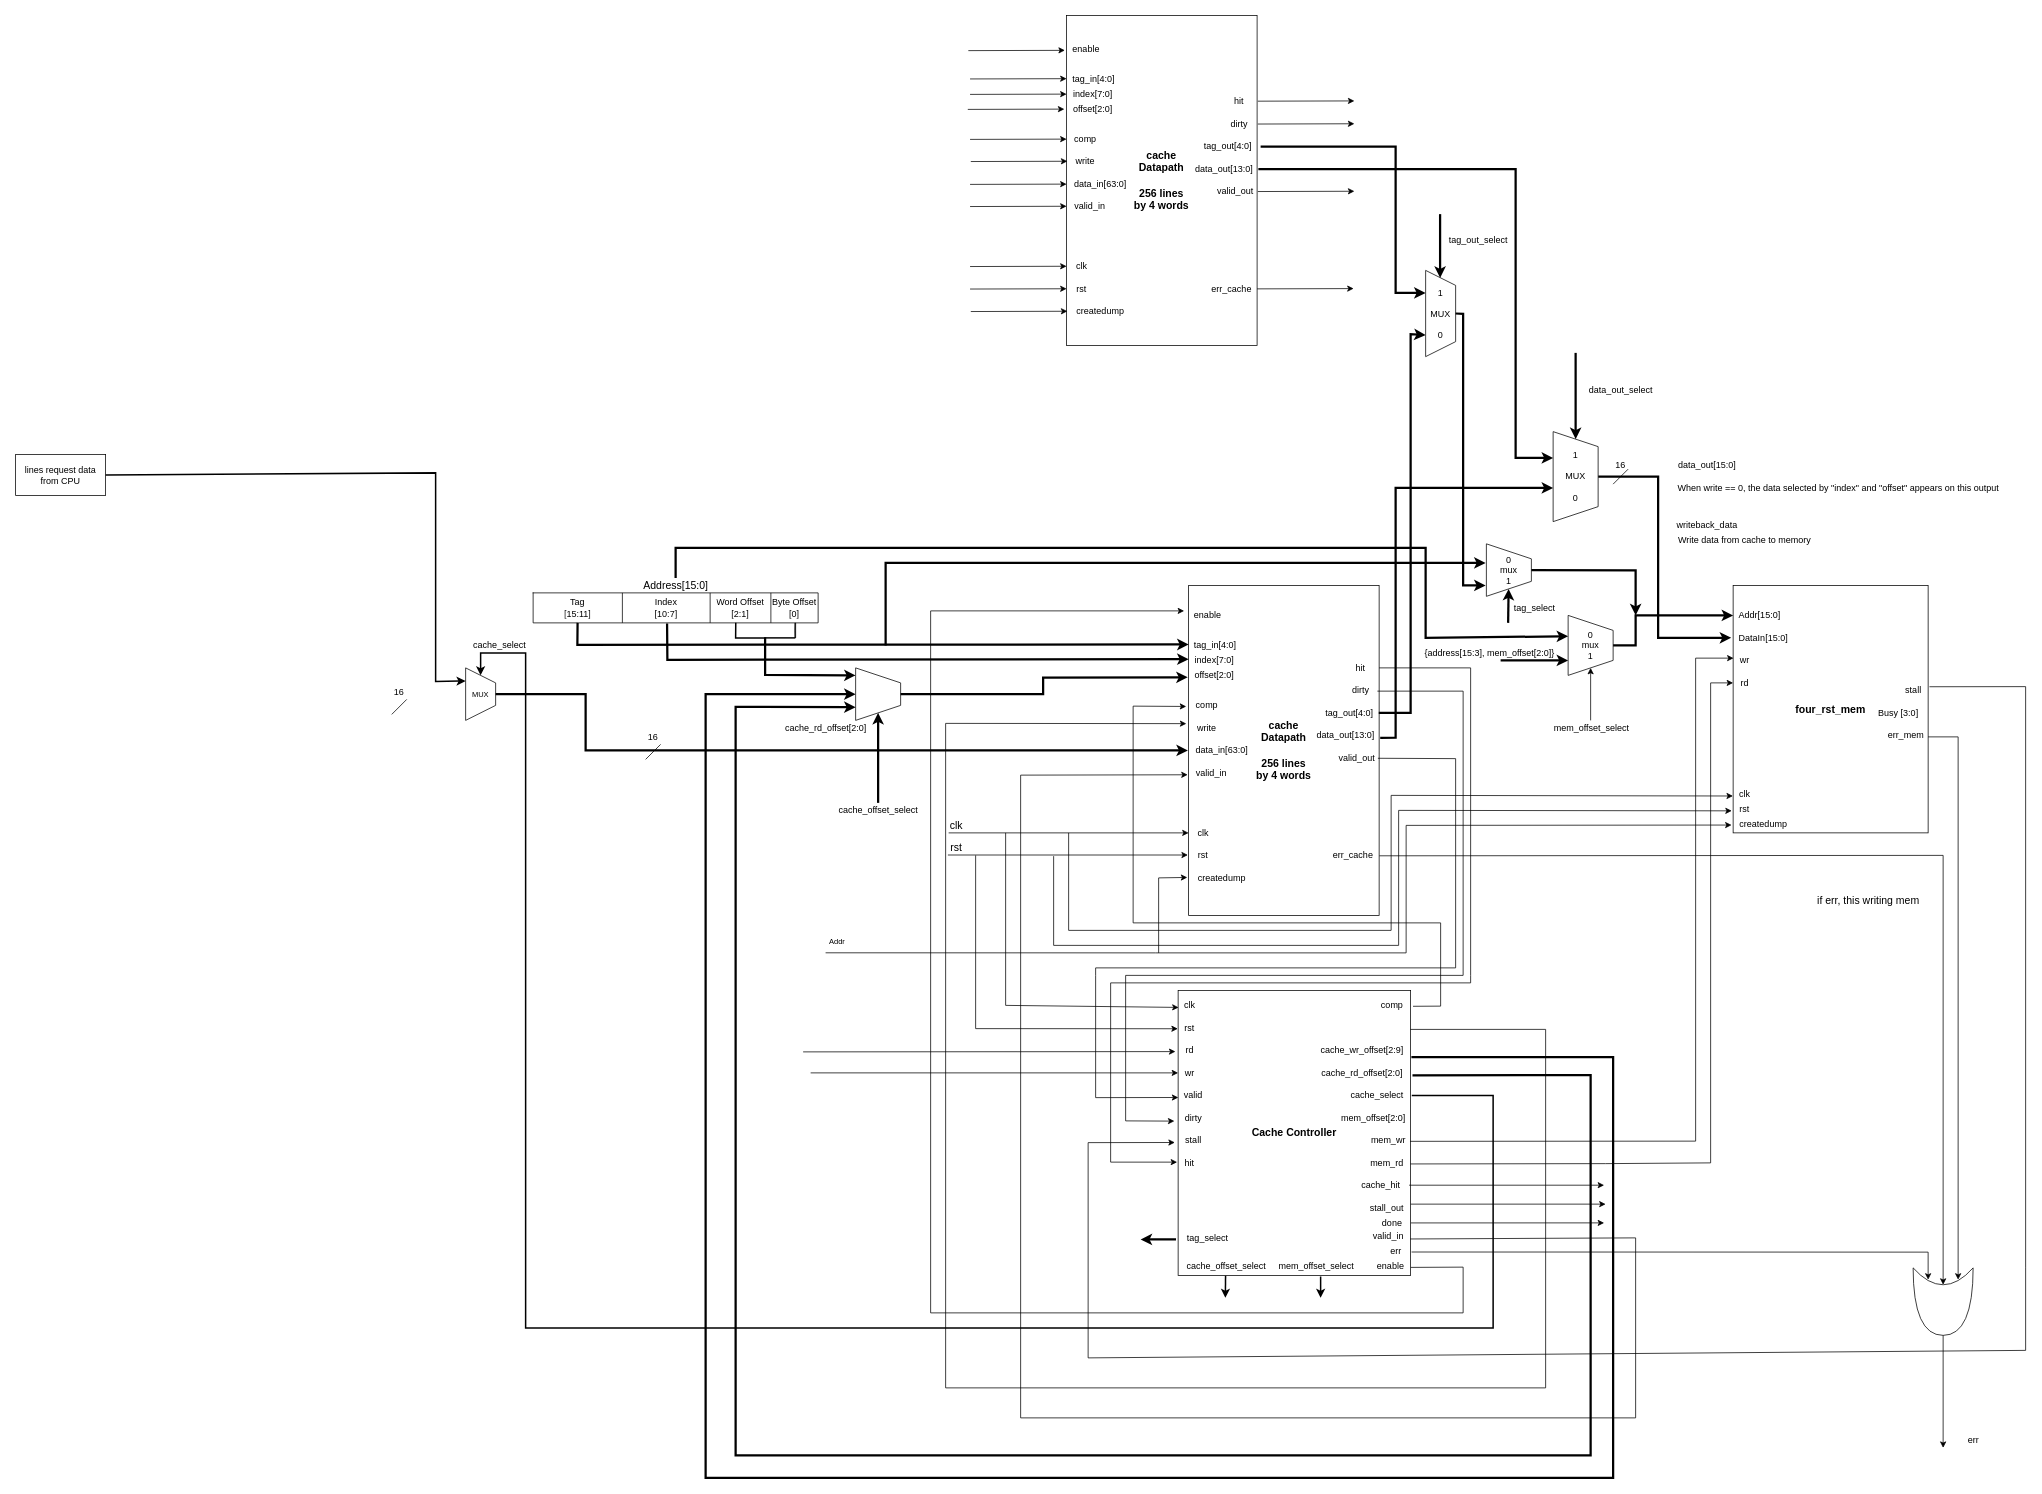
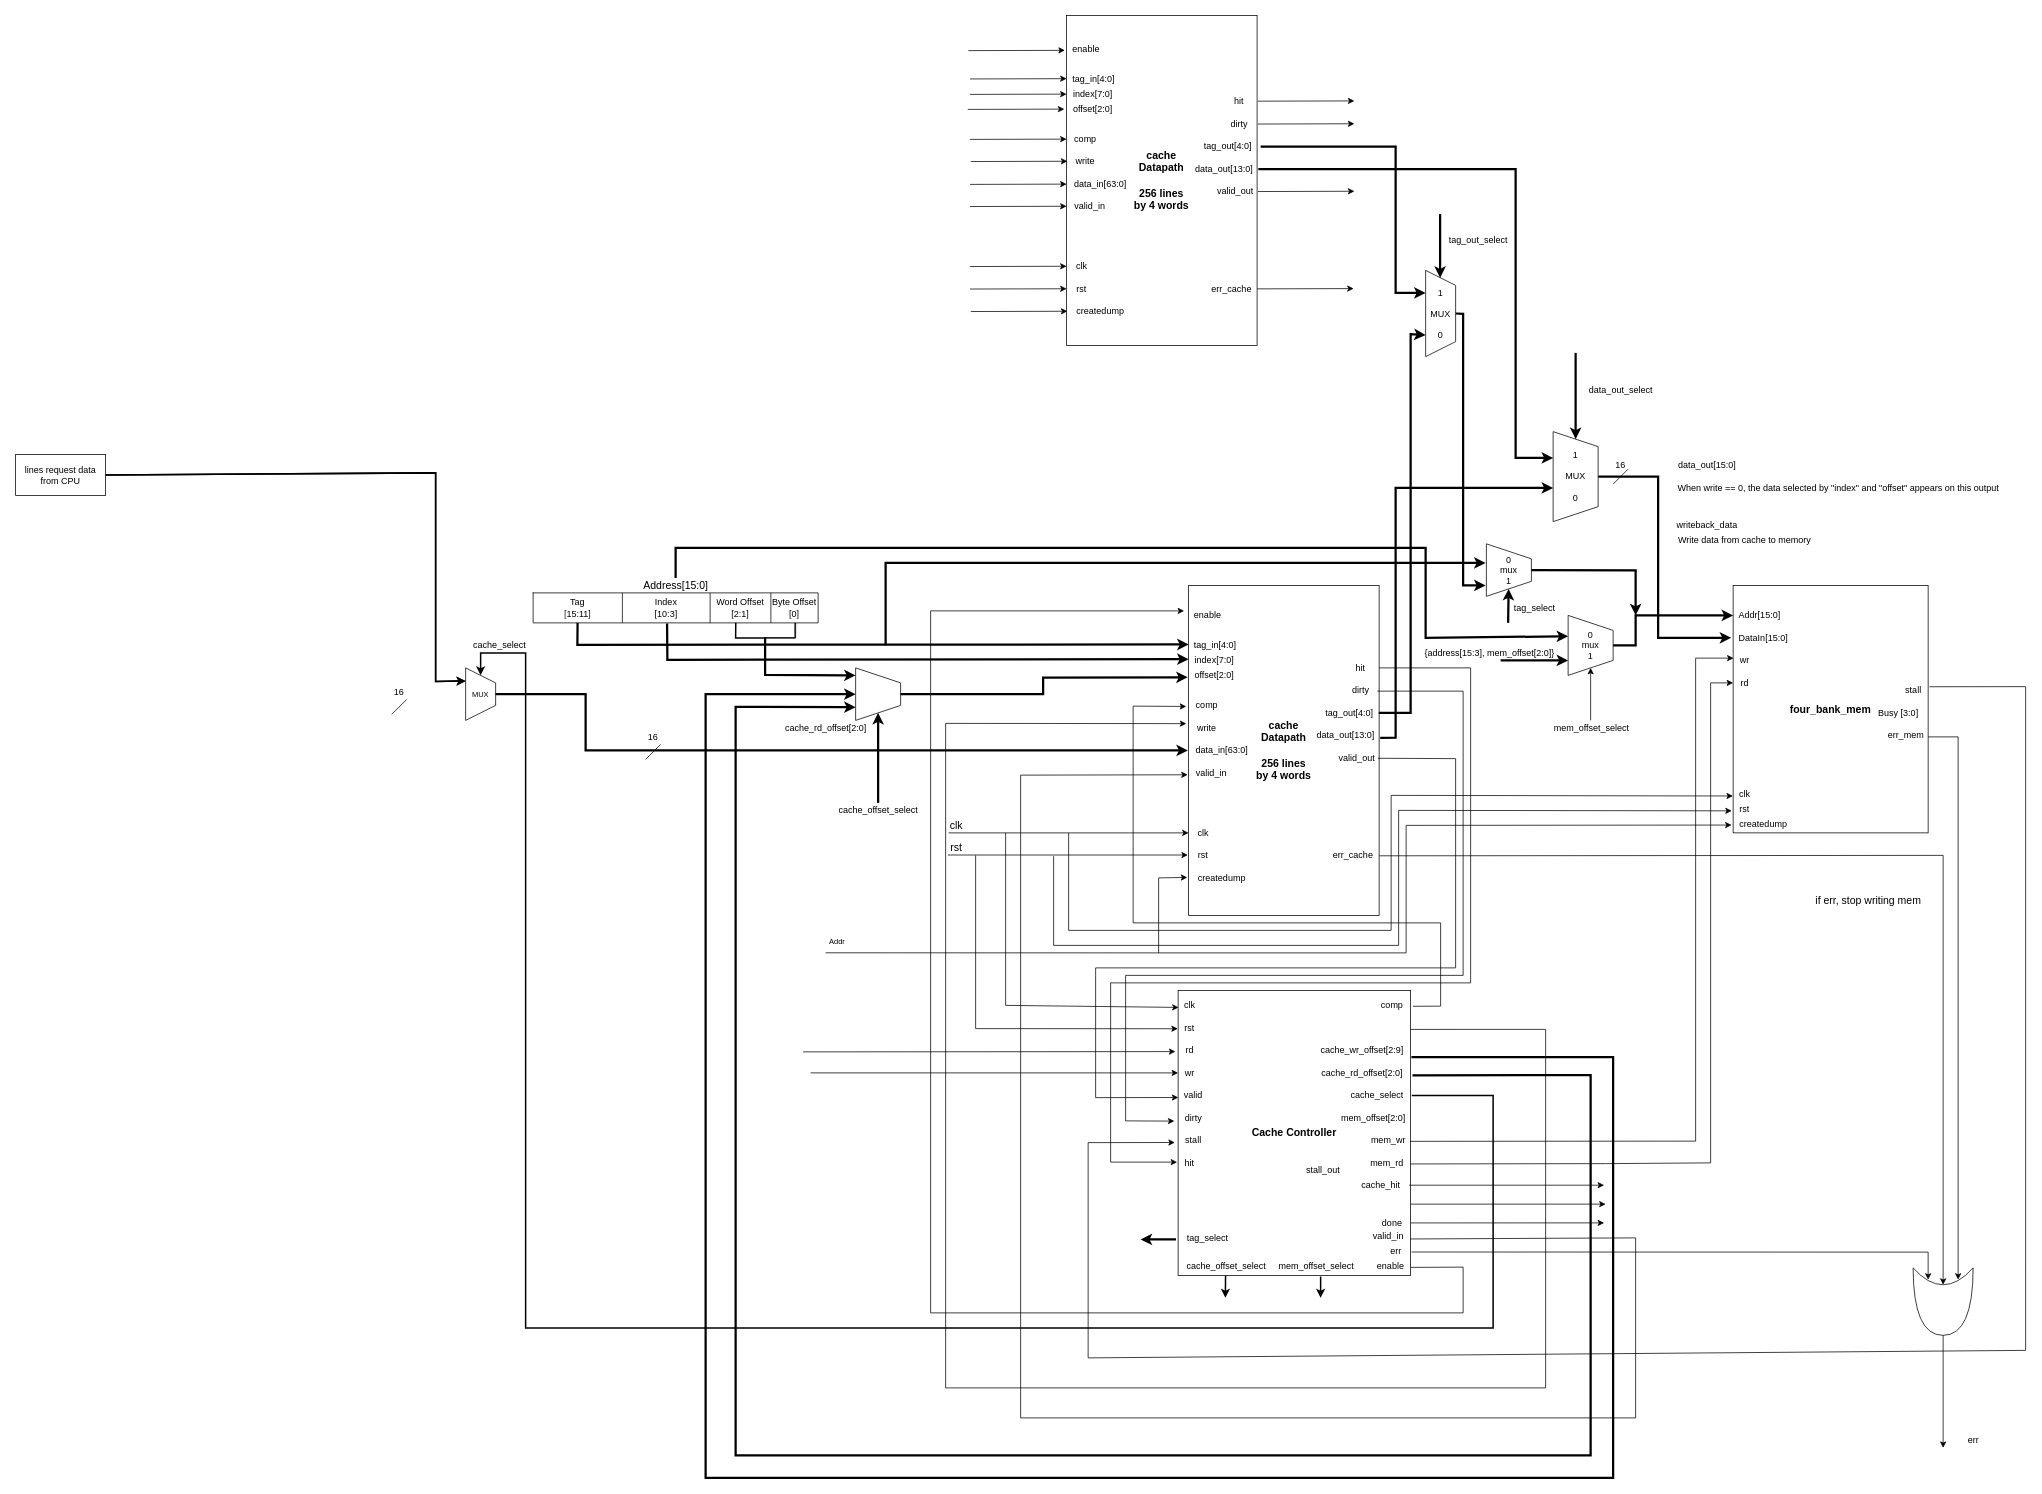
none -> (137, 475)
(666, 608) -> (666, 608)
(1830, 709) -> (1830, 709)
(1868, 900) -> (1868, 900)
(1386, 1208) -> (1323, 1170)
